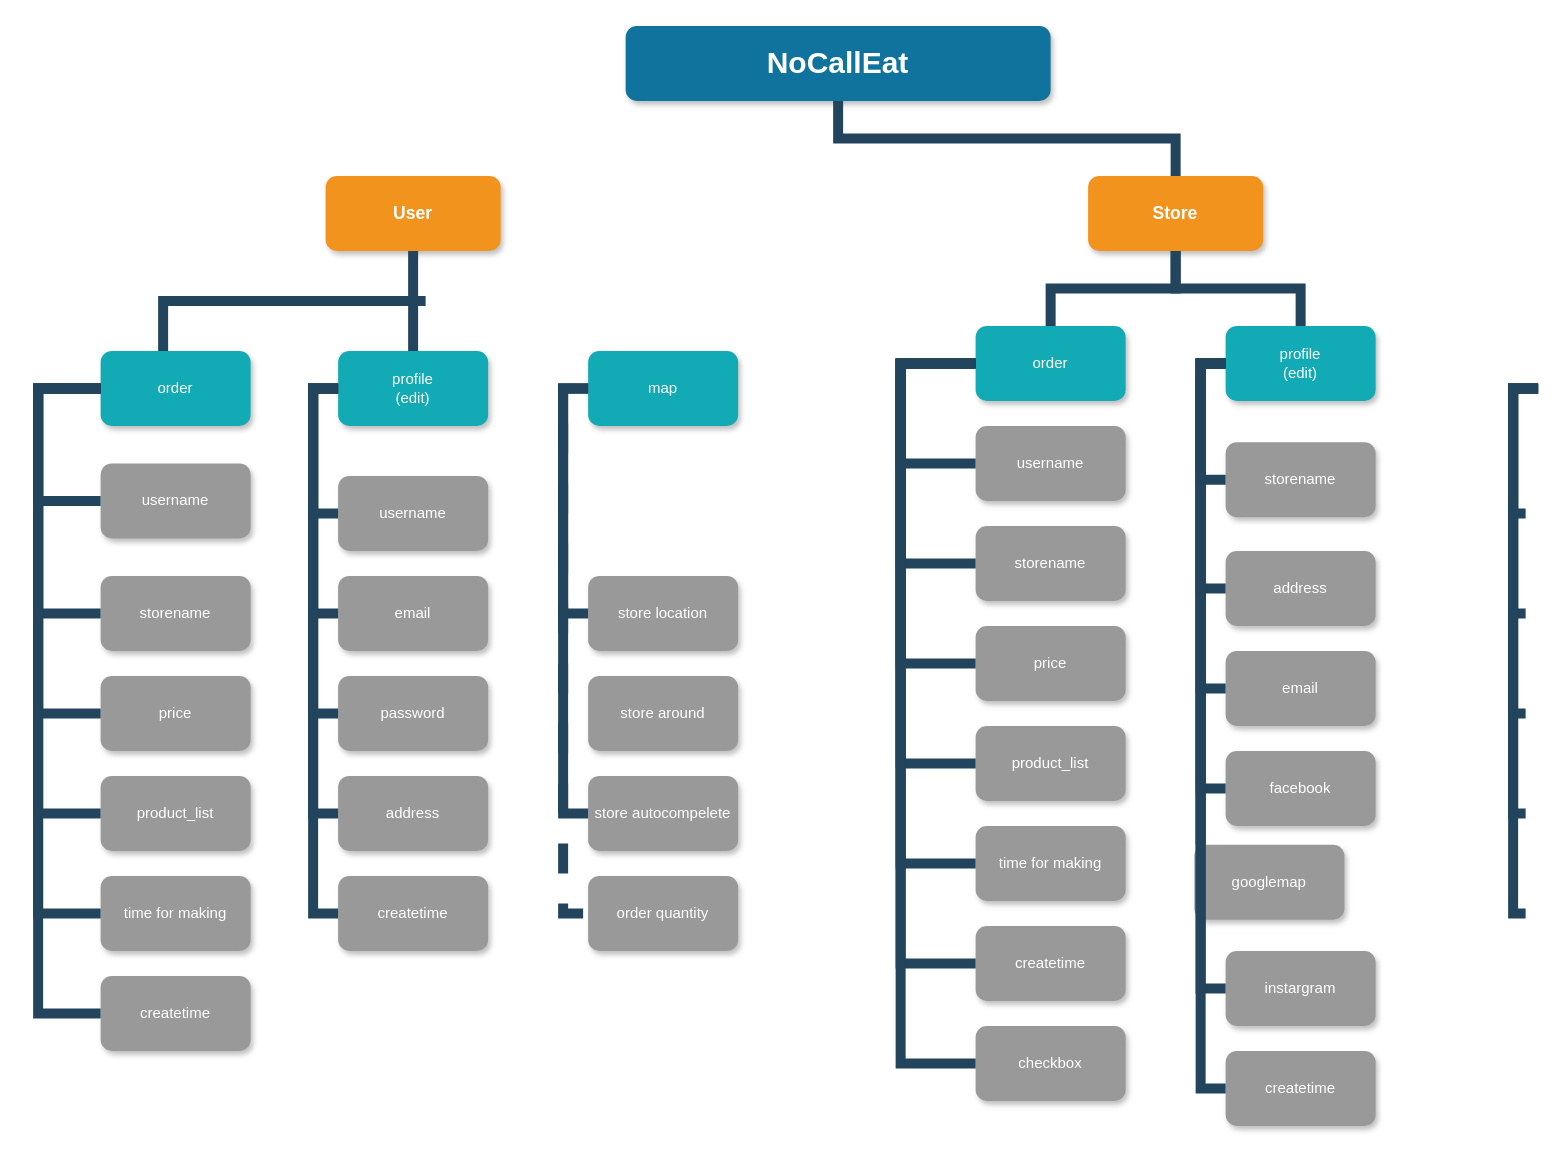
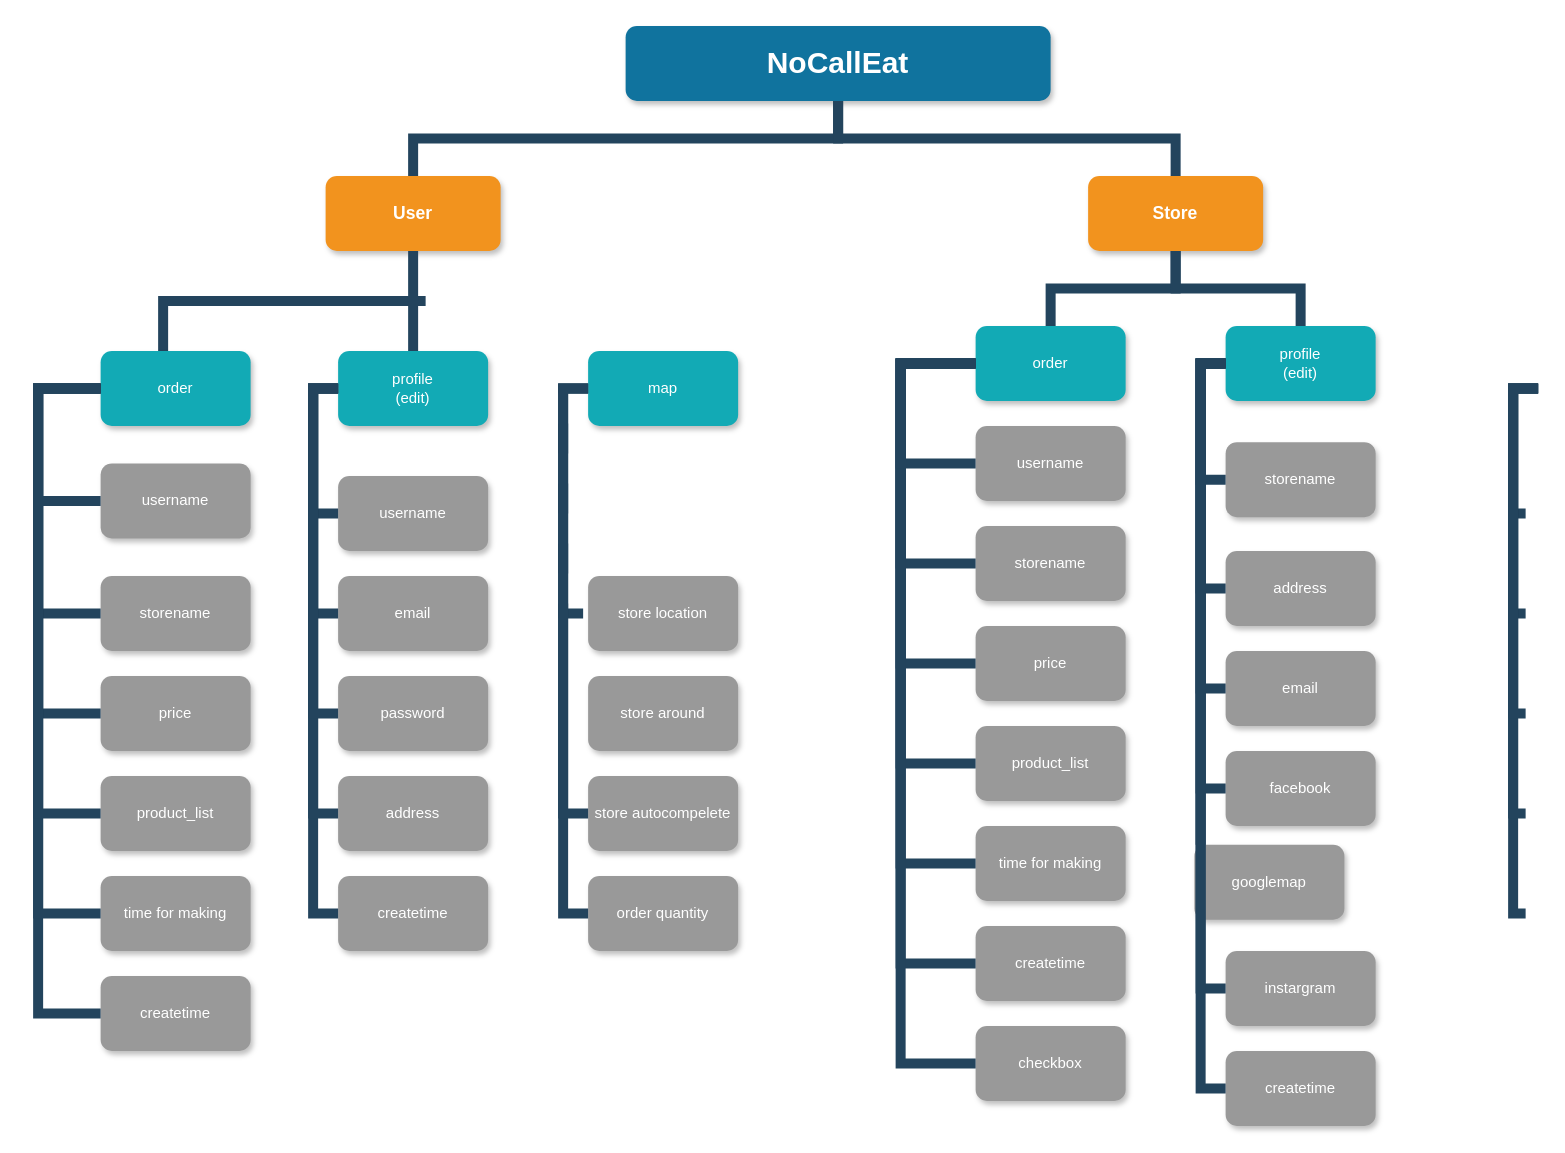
none -> (605, 138)
(584, 613) -> (584, 613)
(563, 888) -> (563, 888)
